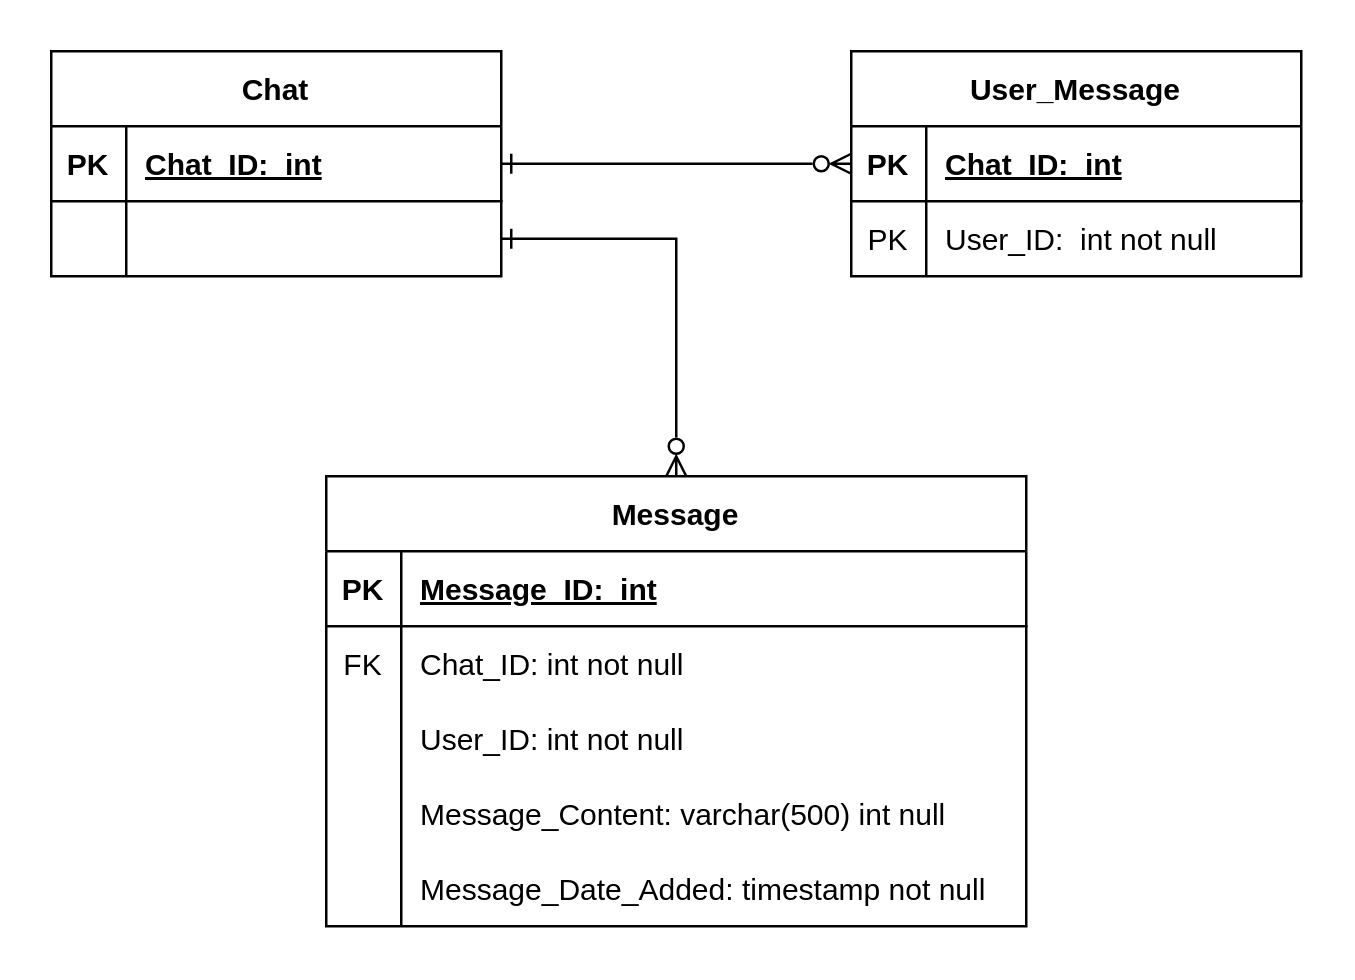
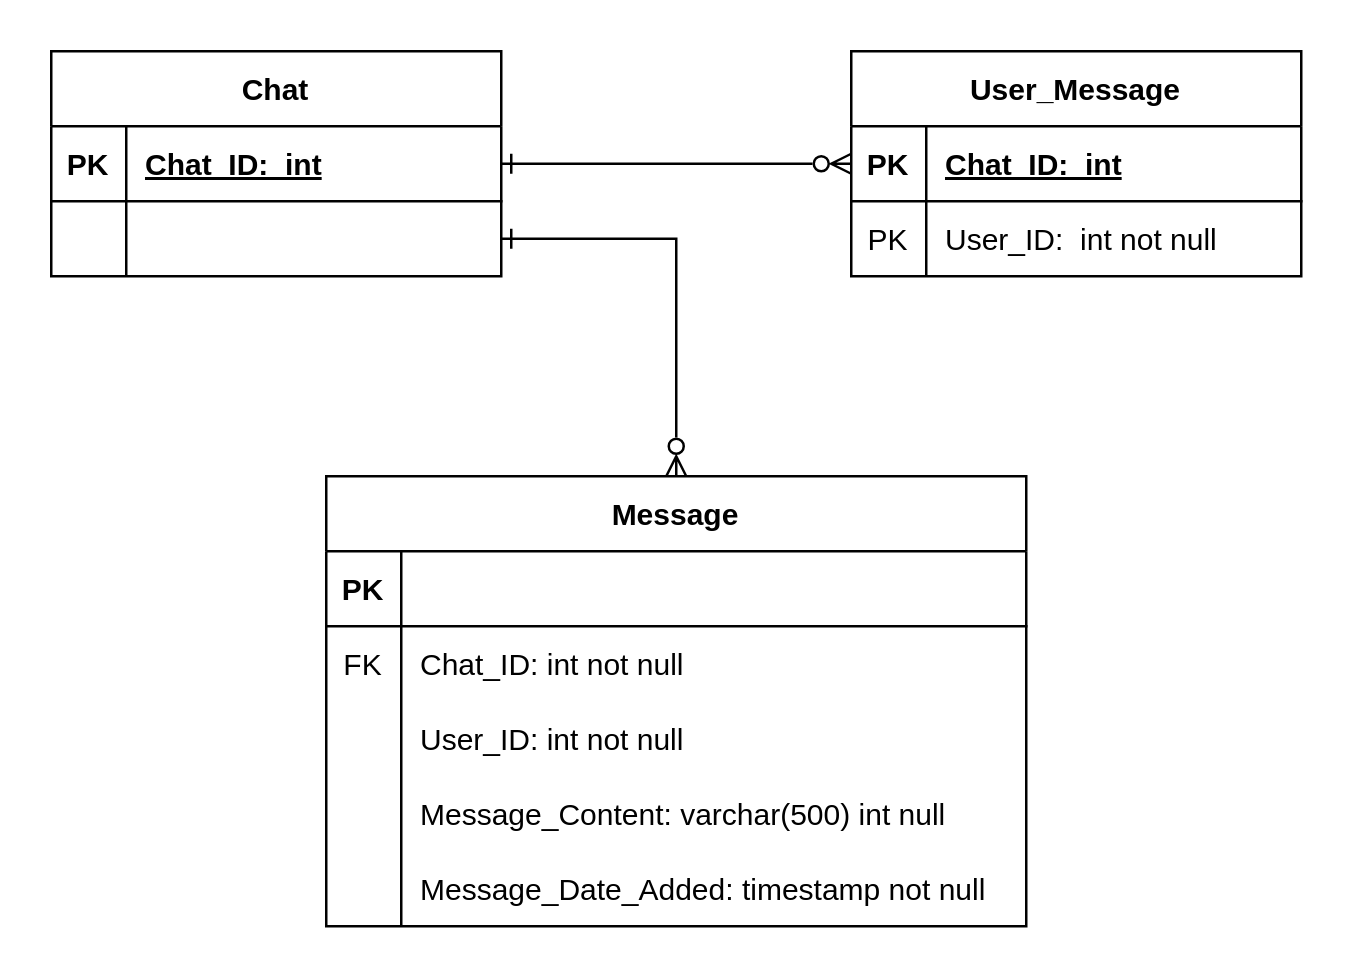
(714, 589) -> none
